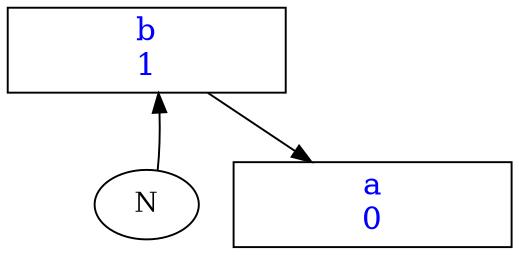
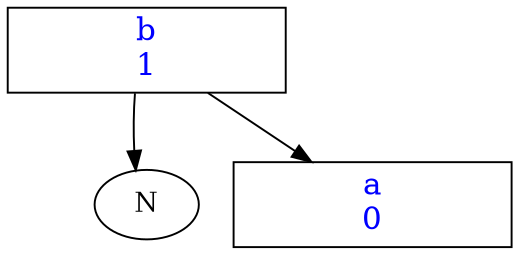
(160, 142) -> (134, 122)
